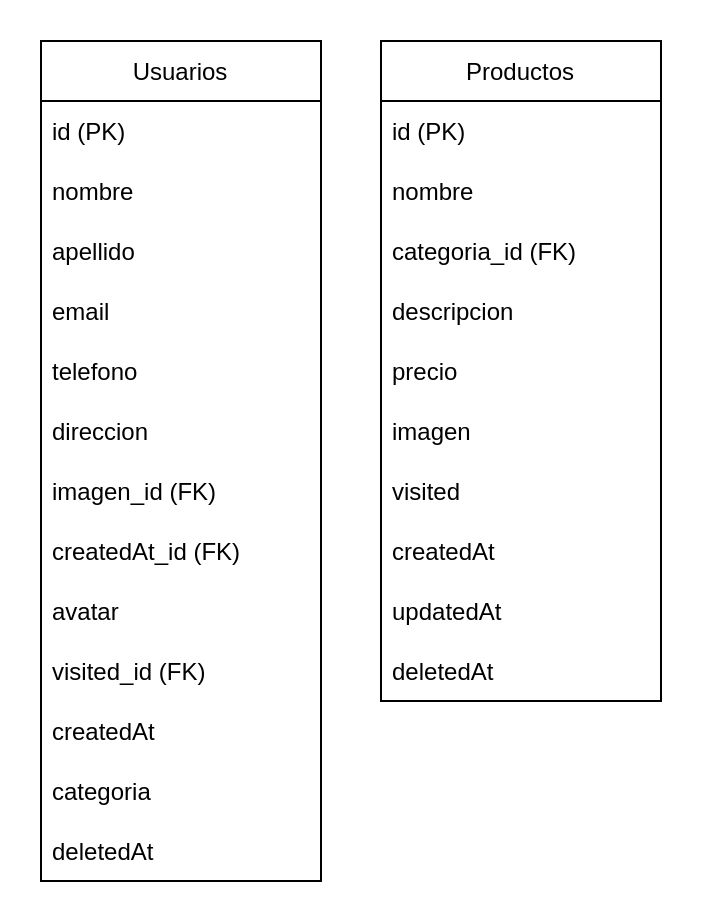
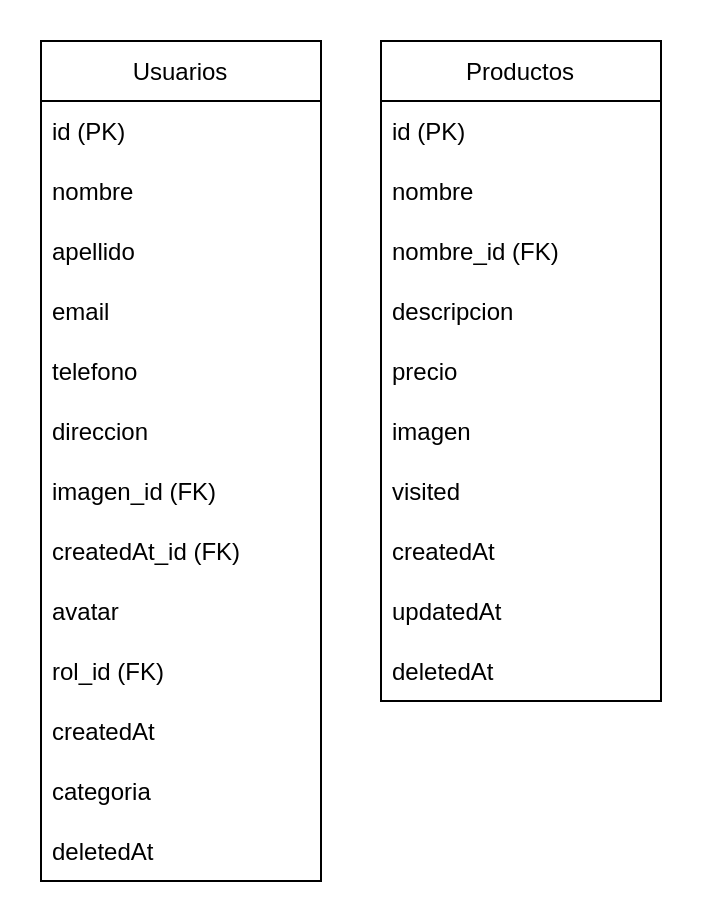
(497, 252) -> (480, 252)
(140, 672) -> (117, 672)
